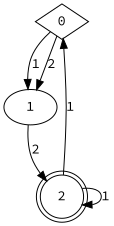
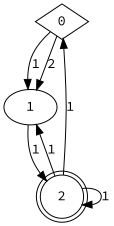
(36, 150) -> (36, 150)
none -> (47, 155)
